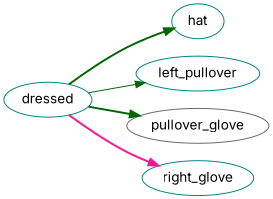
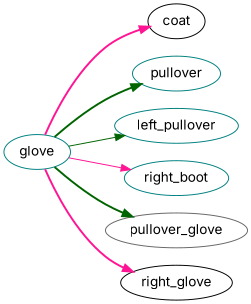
none -> (177, 21)
(198, 21) -> (177, 74)
(48, 100) -> (37, 152)
none -> (177, 178)
(198, 178) -> (177, 283)
